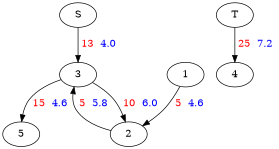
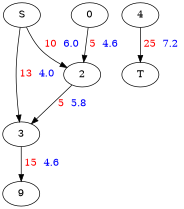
(235, 41) -> (140, 41)
(186, 75) -> (90, 15)
(111, 96) -> (40, 49)
(21, 134) -> (21, 194)
